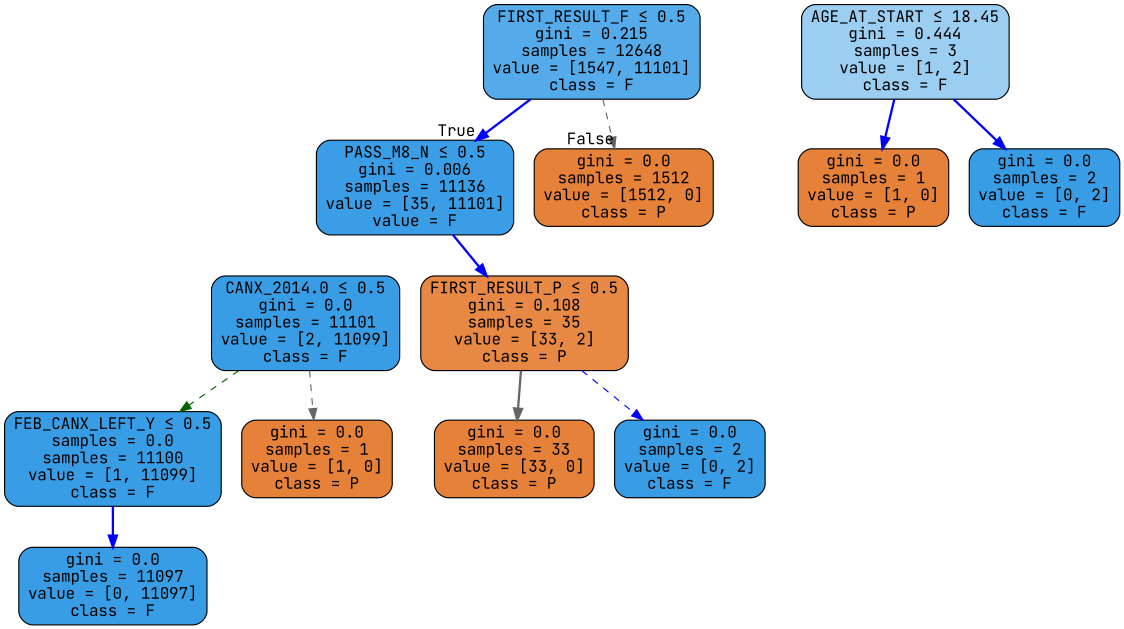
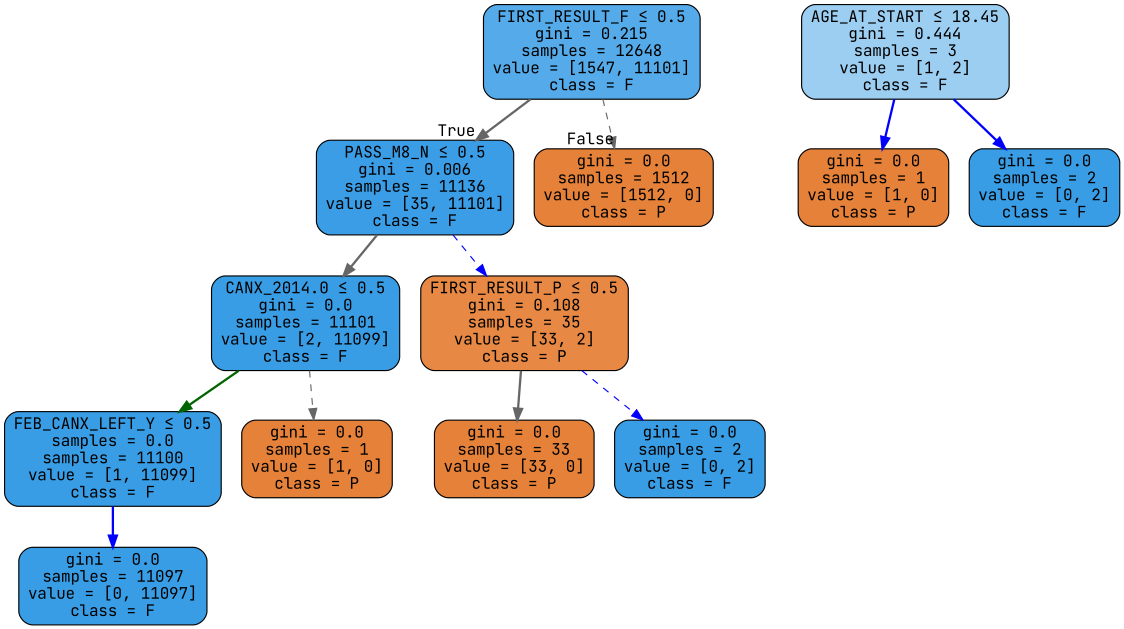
(508, 116) -> (508, 116)
(415, 221) -> (415, 221)
none -> (364, 251)
(466, 251) -> (466, 251)
(214, 388) -> (214, 388)
